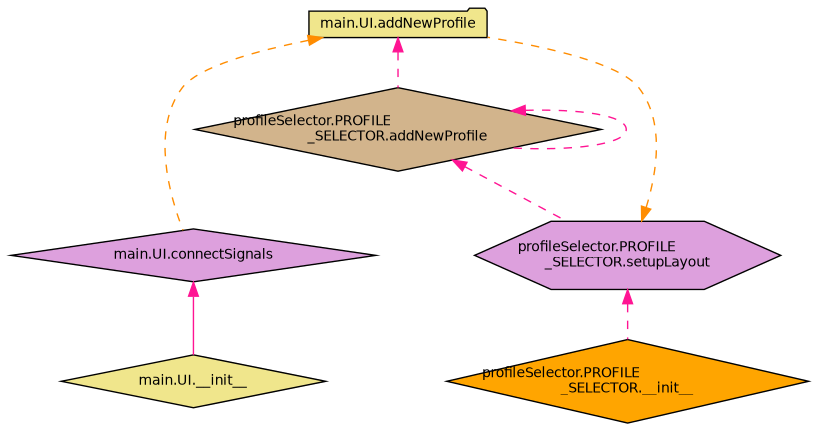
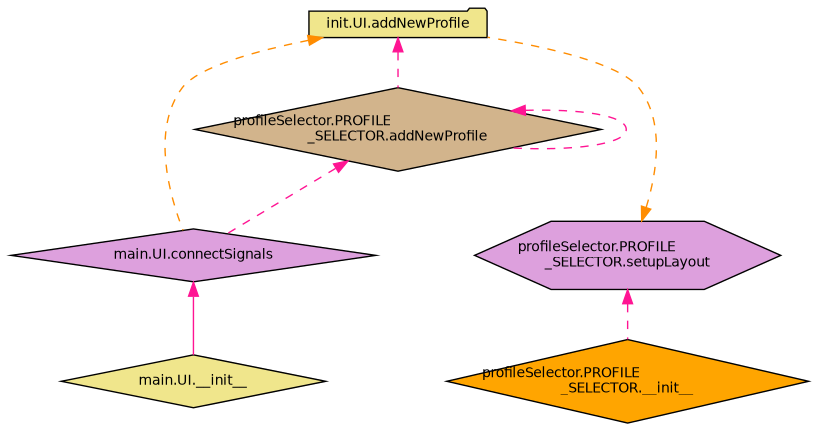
(398, 24) -> (398, 24)
(516, 194) -> (281, 201)
